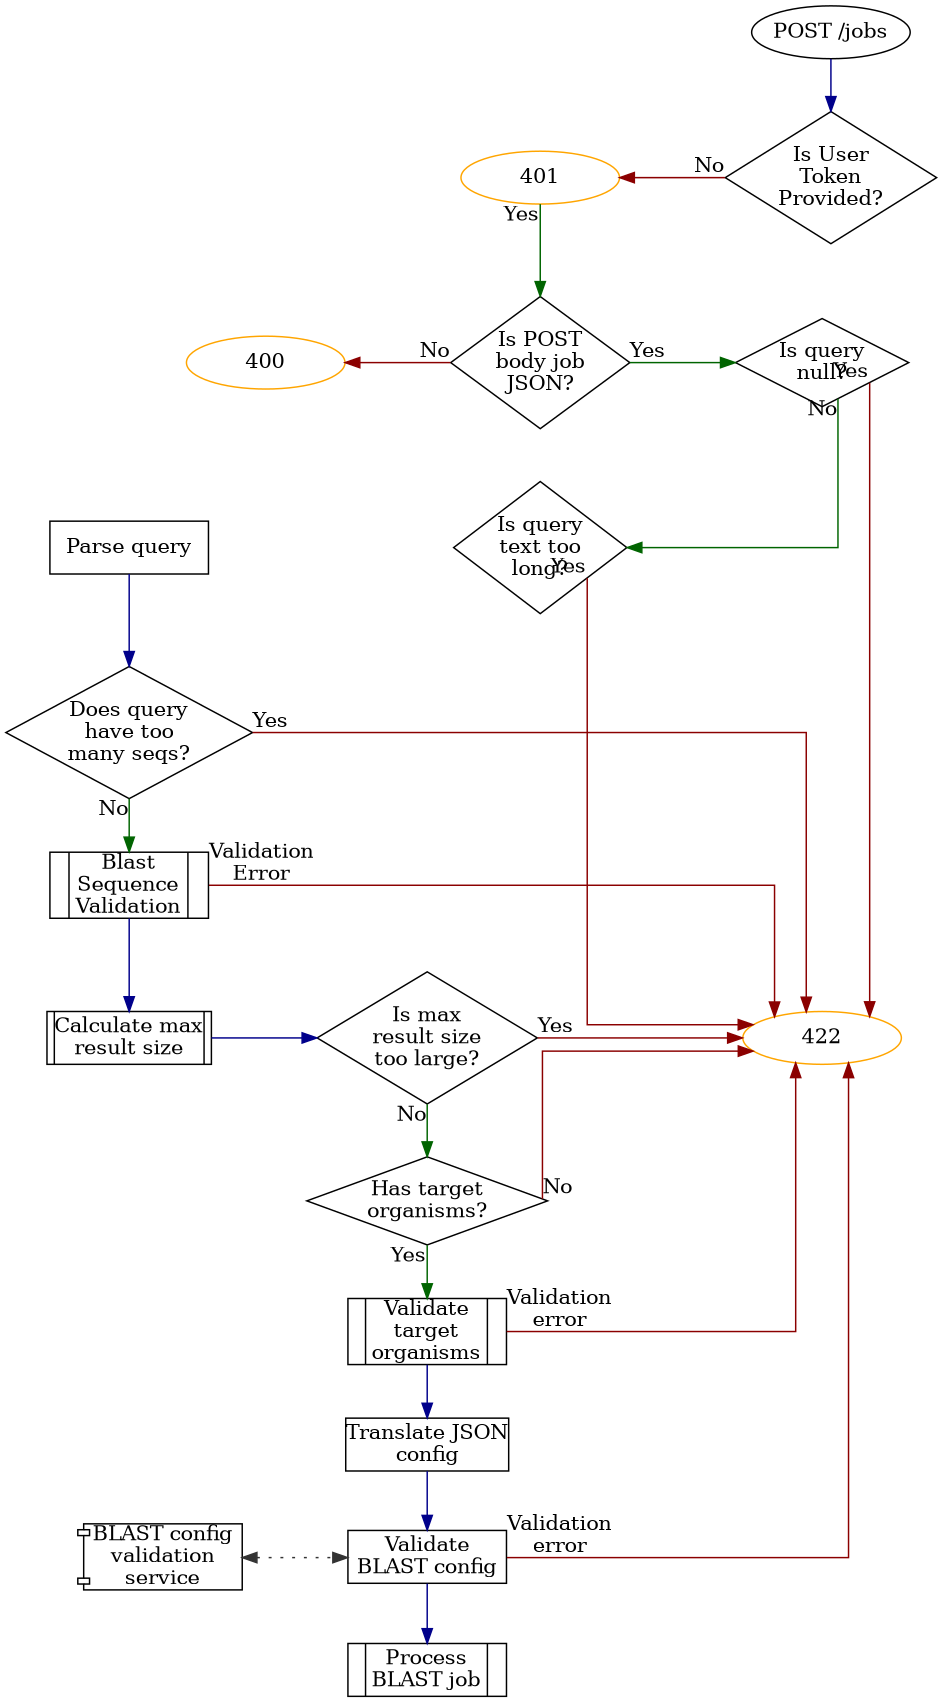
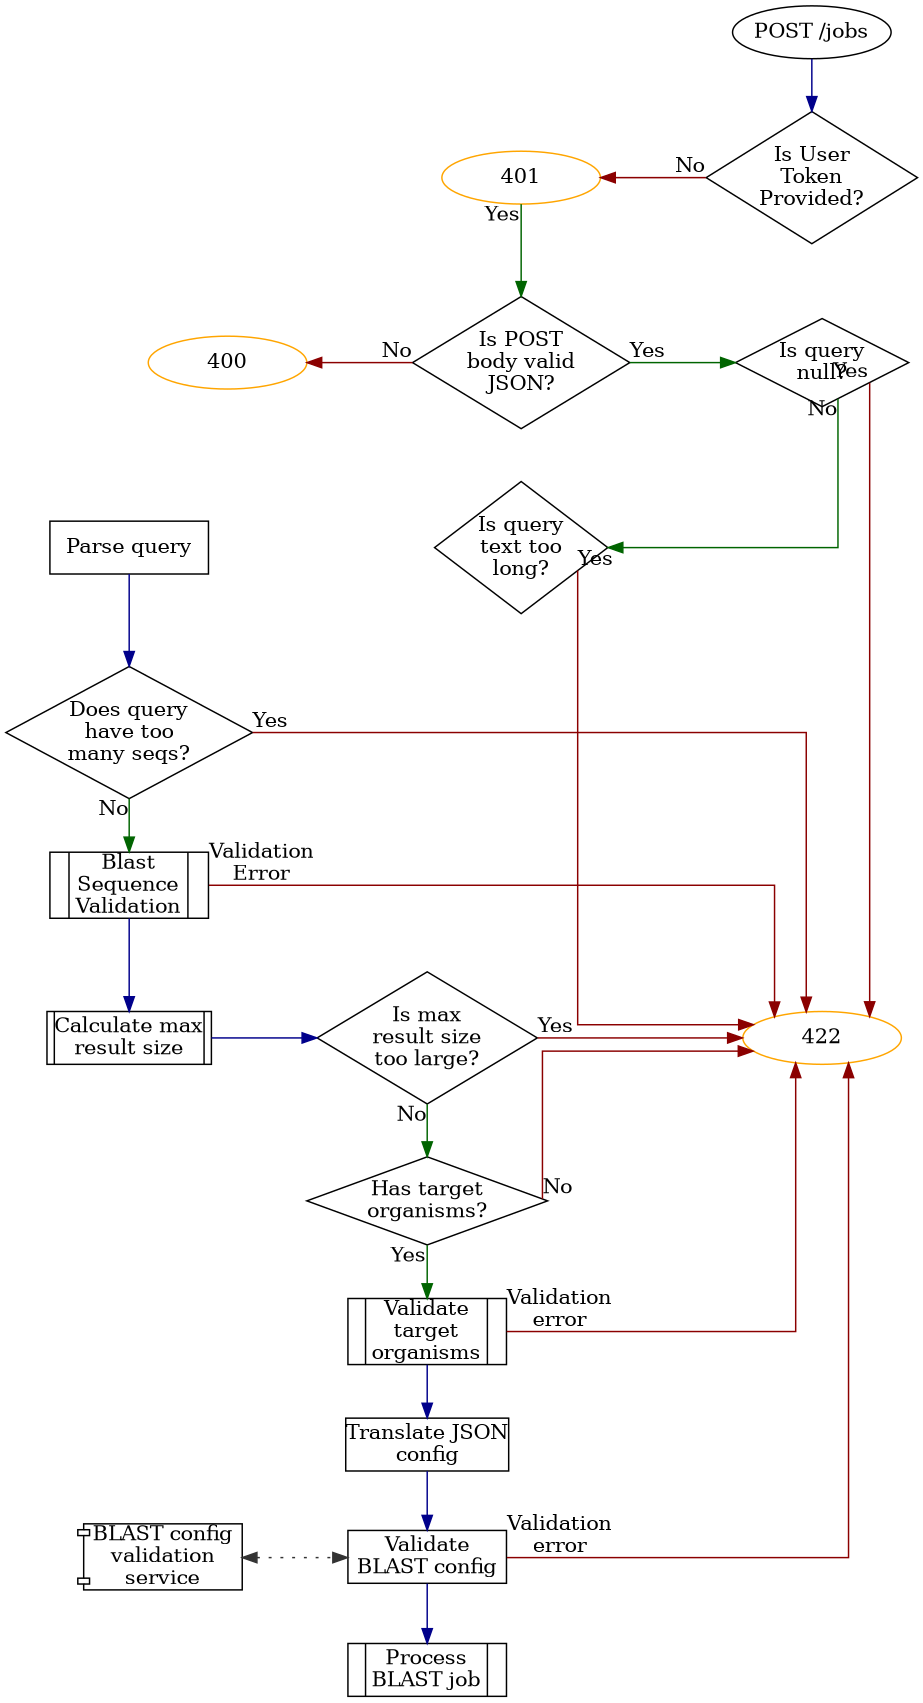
(540, 363) -> (521, 363)
